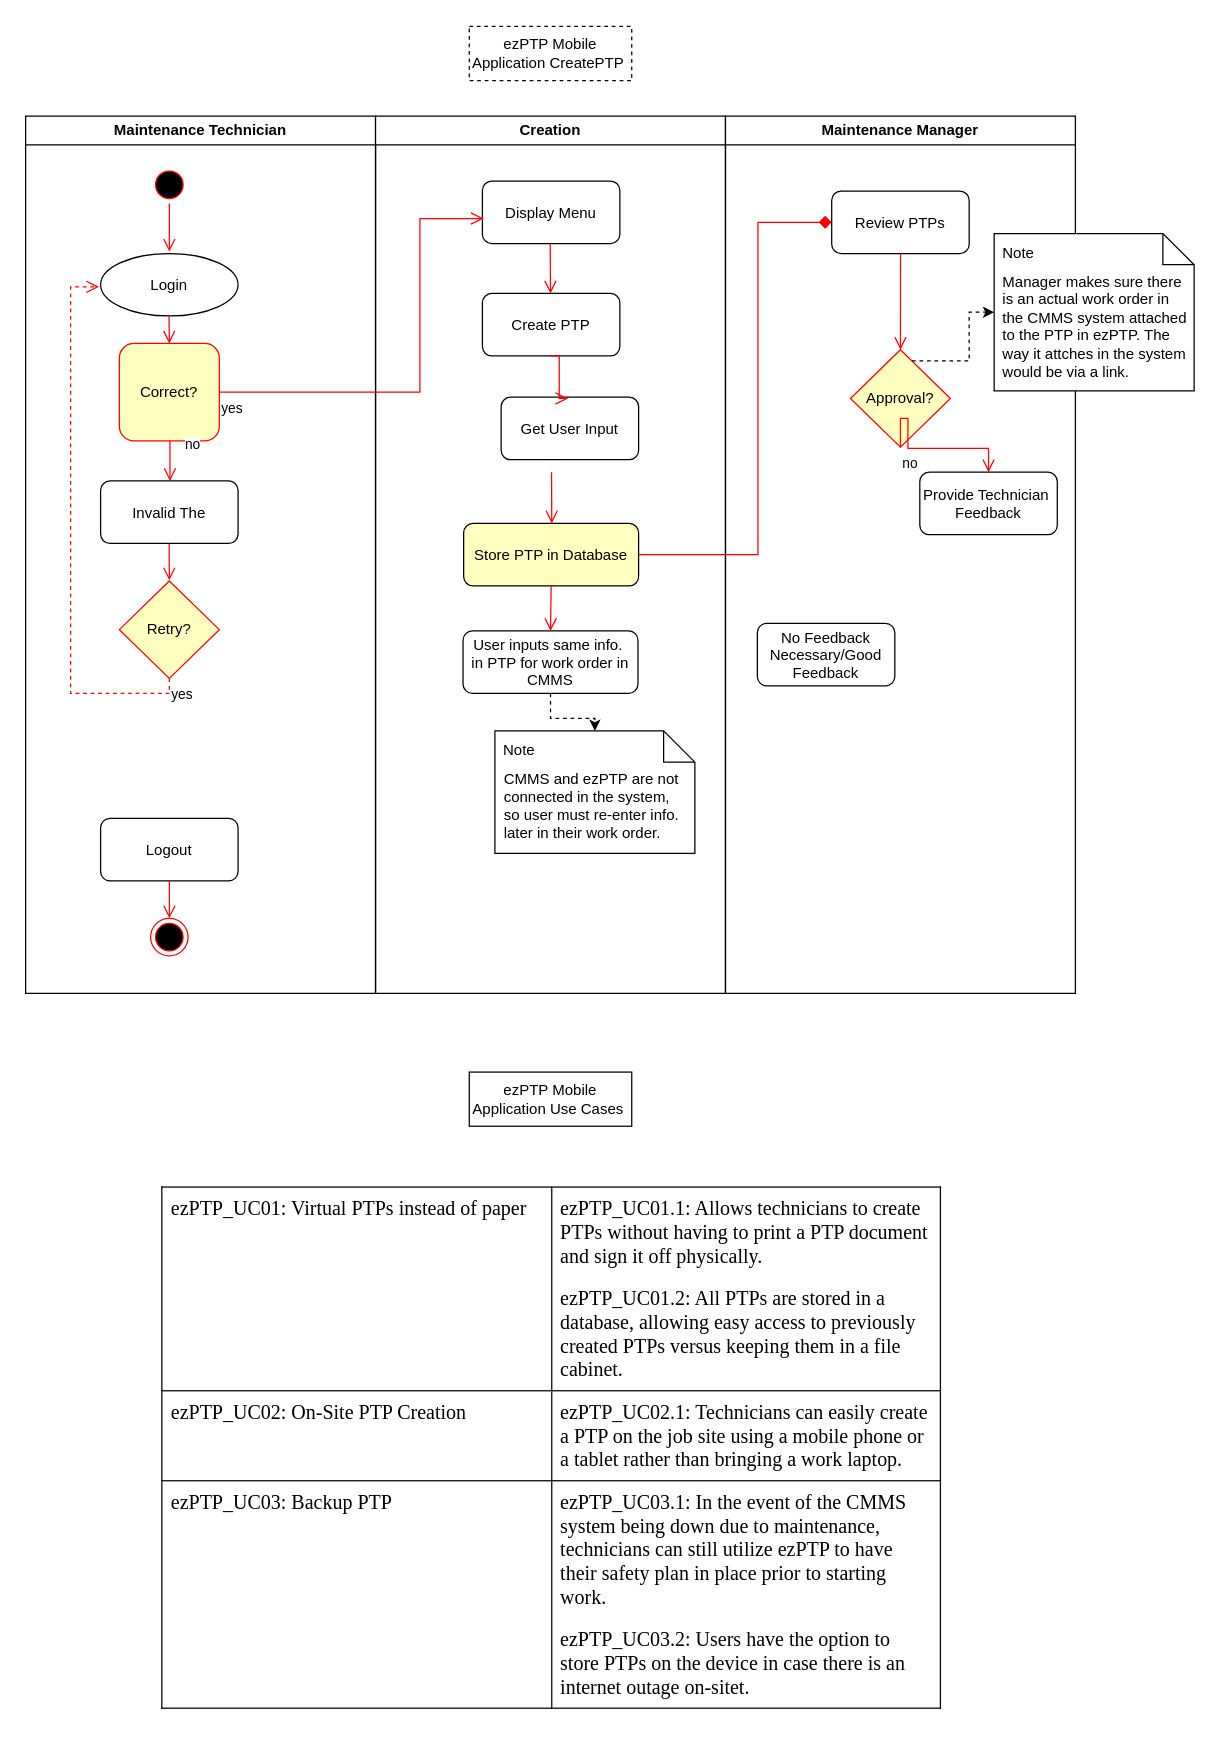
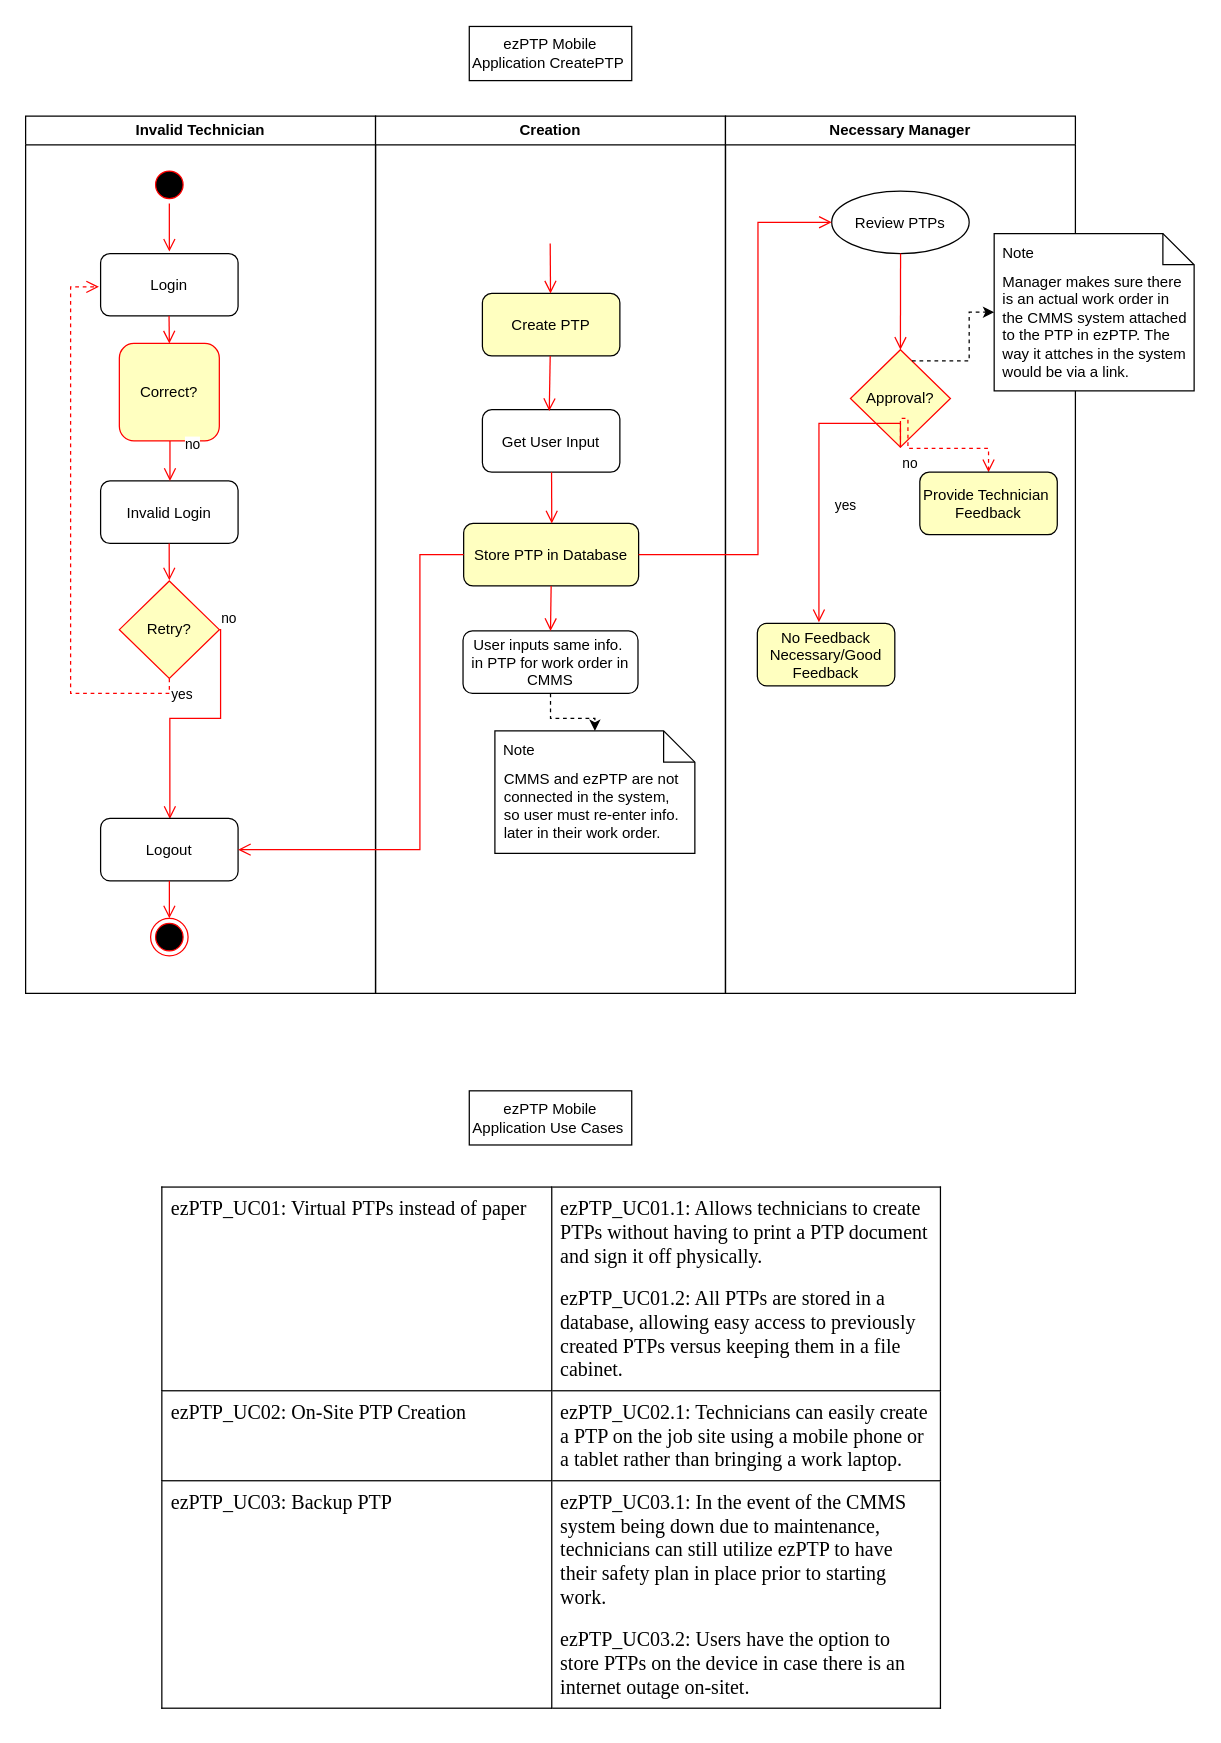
(551, 53) -> (551, 53)
(201, 131) -> (201, 131)
(901, 131) -> (901, 131)
(551, 212) -> none
(819, 222) -> (823, 222)
(901, 222) -> (901, 222)
(169, 284) -> (169, 284)
(551, 324) -> (551, 324)
(420, 376) -> none
(570, 428) -> (551, 441)
(936, 448) -> (936, 448)
none -> (819, 482)
(989, 503) -> (989, 503)
(169, 513) -> (169, 513)
(826, 654) -> (826, 654)
none -> (191, 718)
none -> (420, 769)
(551, 1099) -> (551, 1118)
